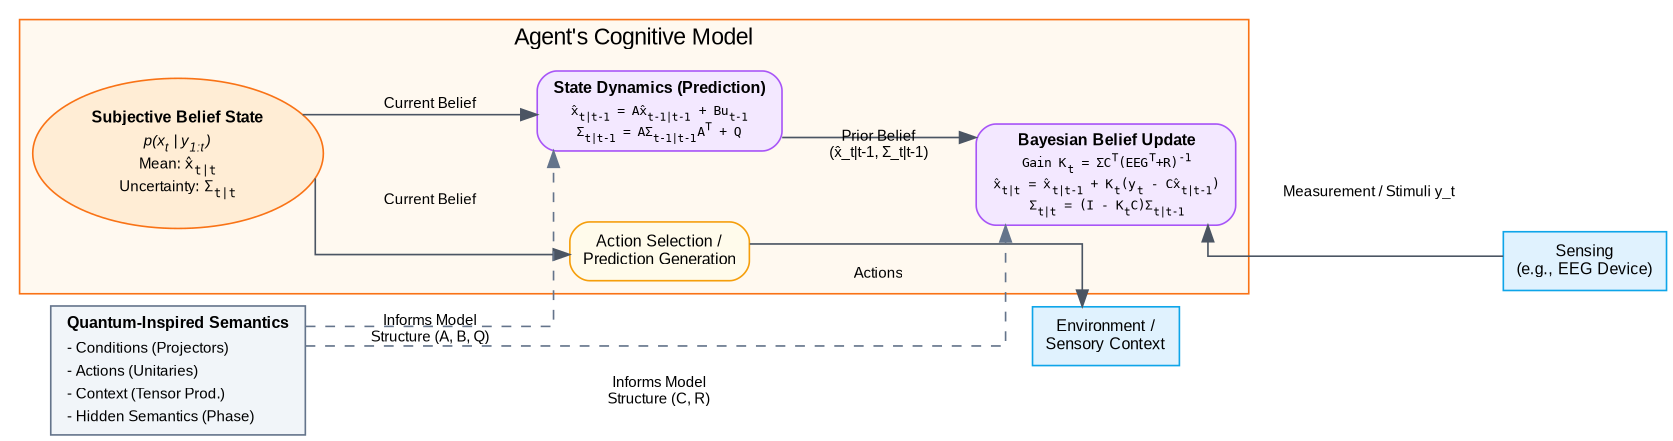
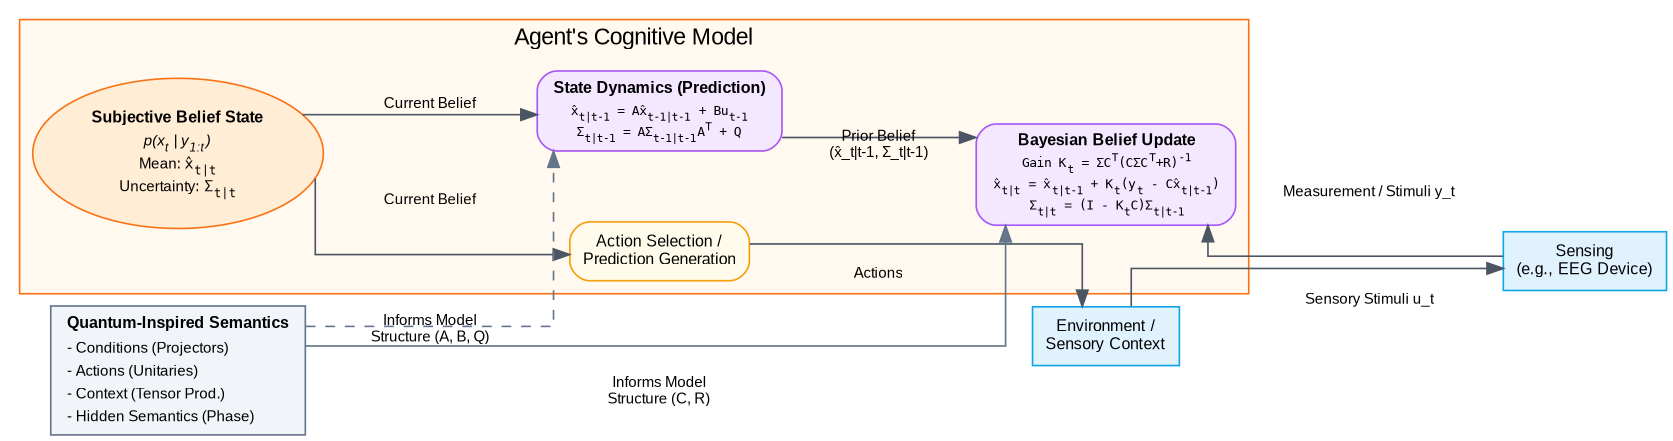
(1134, 163) -> (1134, 163)
none -> (1290, 268)
(708, 346) -> (708, 346)
